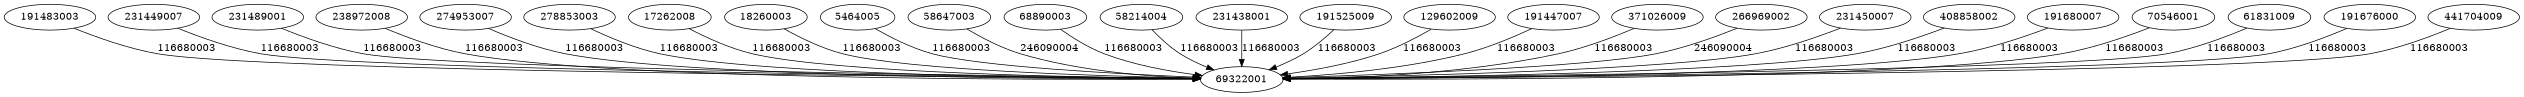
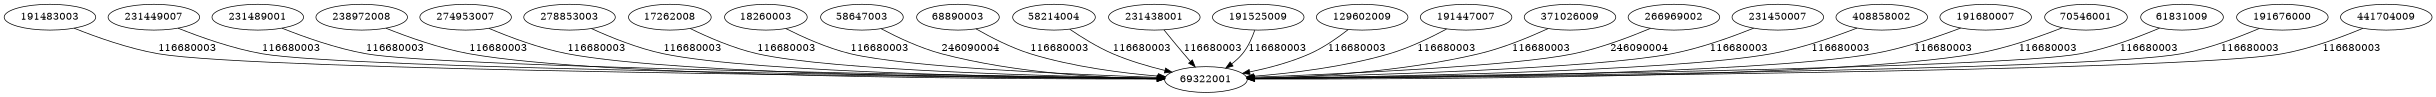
(858, 17) -> none
